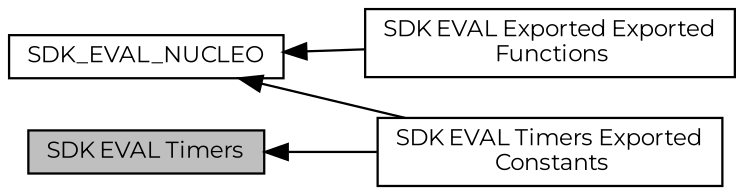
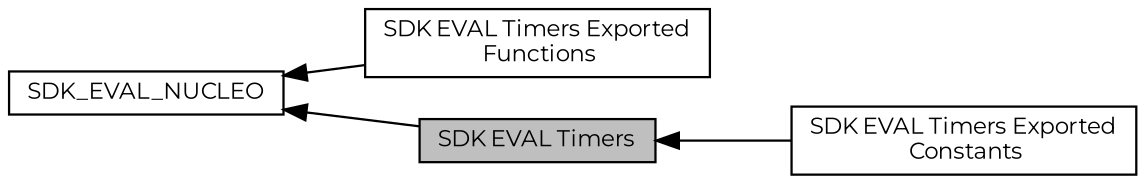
(550, 43) -> (538, 43)
(333, 101) -> (363, 119)
